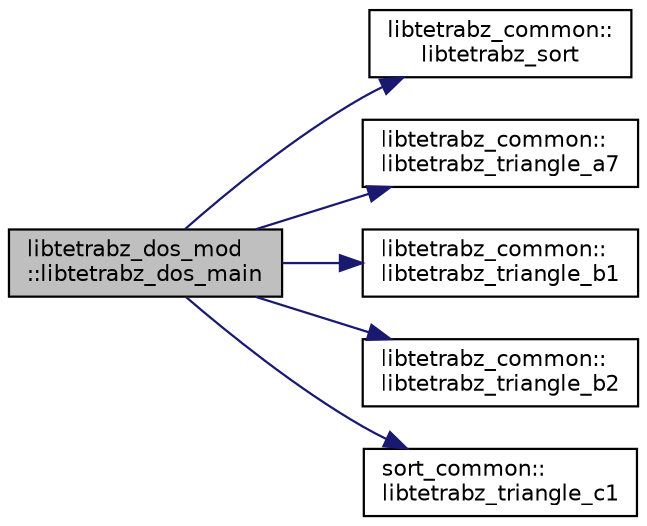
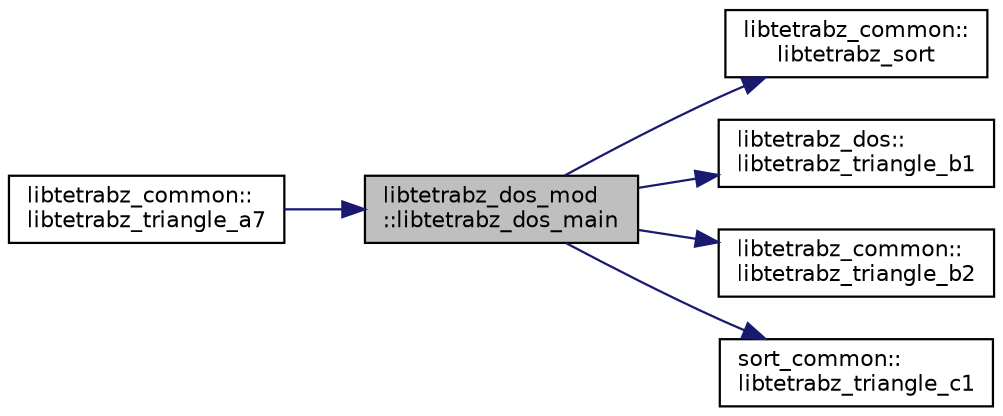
(312, 212) -> (313, 209)
(500, 263) -> (856, 153)
